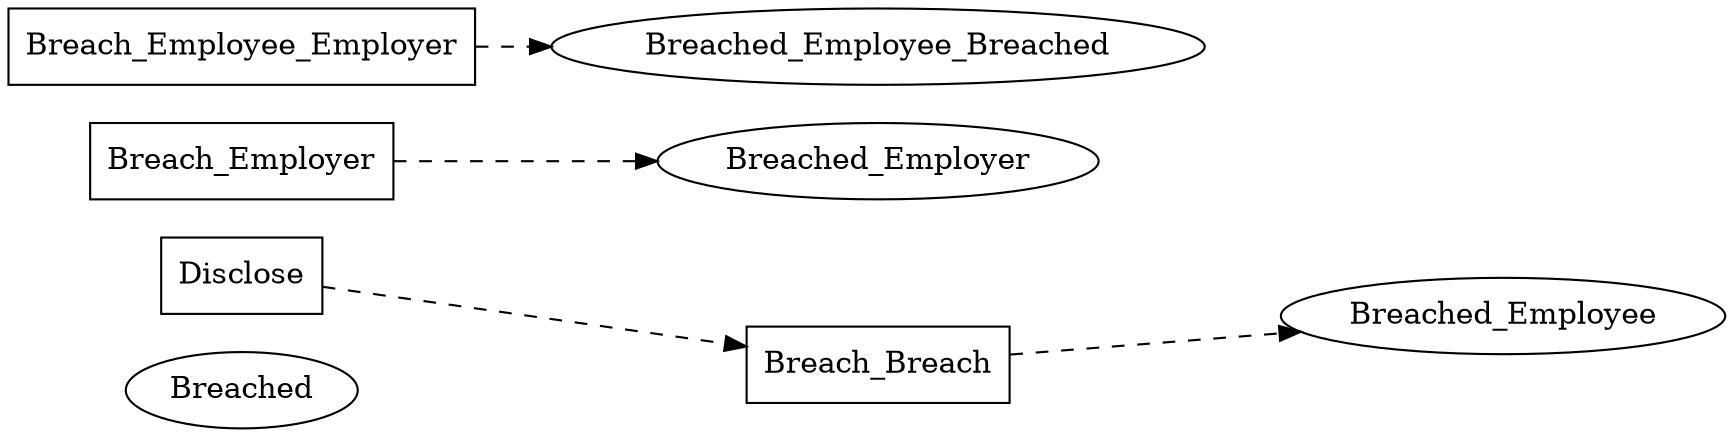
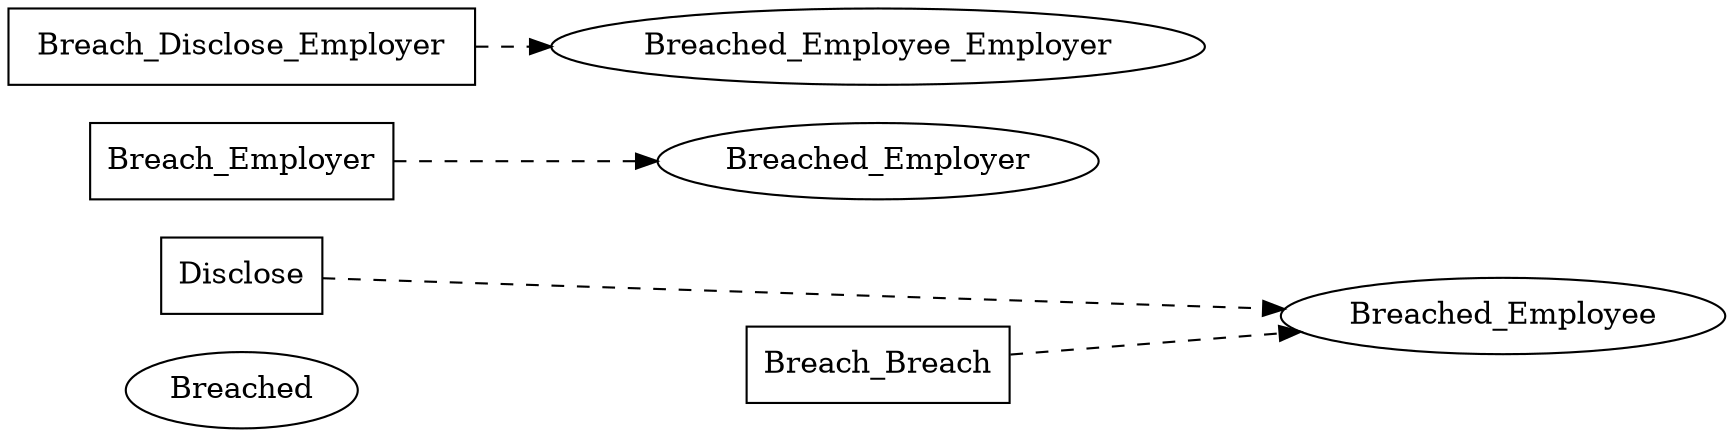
(242, 47) -> (242, 47)
(878, 47) -> (878, 47)
(524, 315) -> (793, 293)
